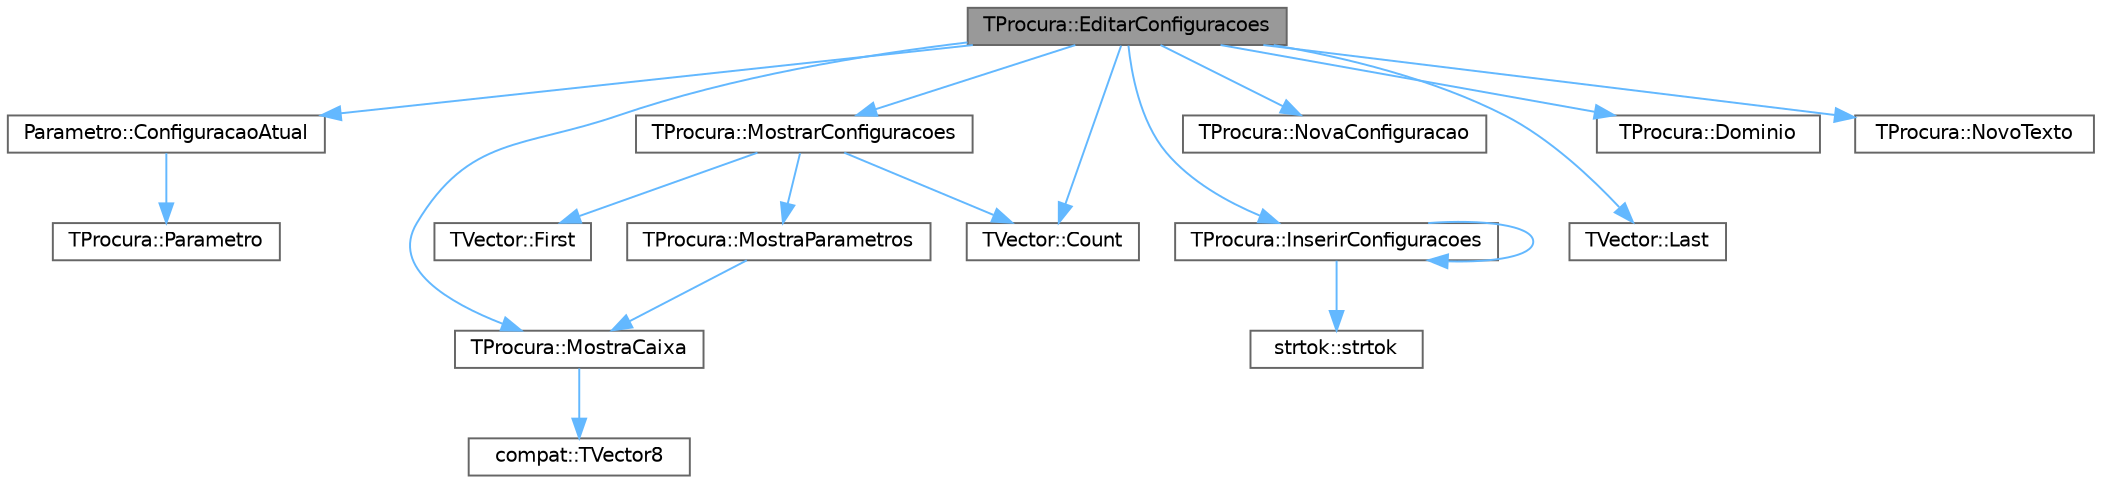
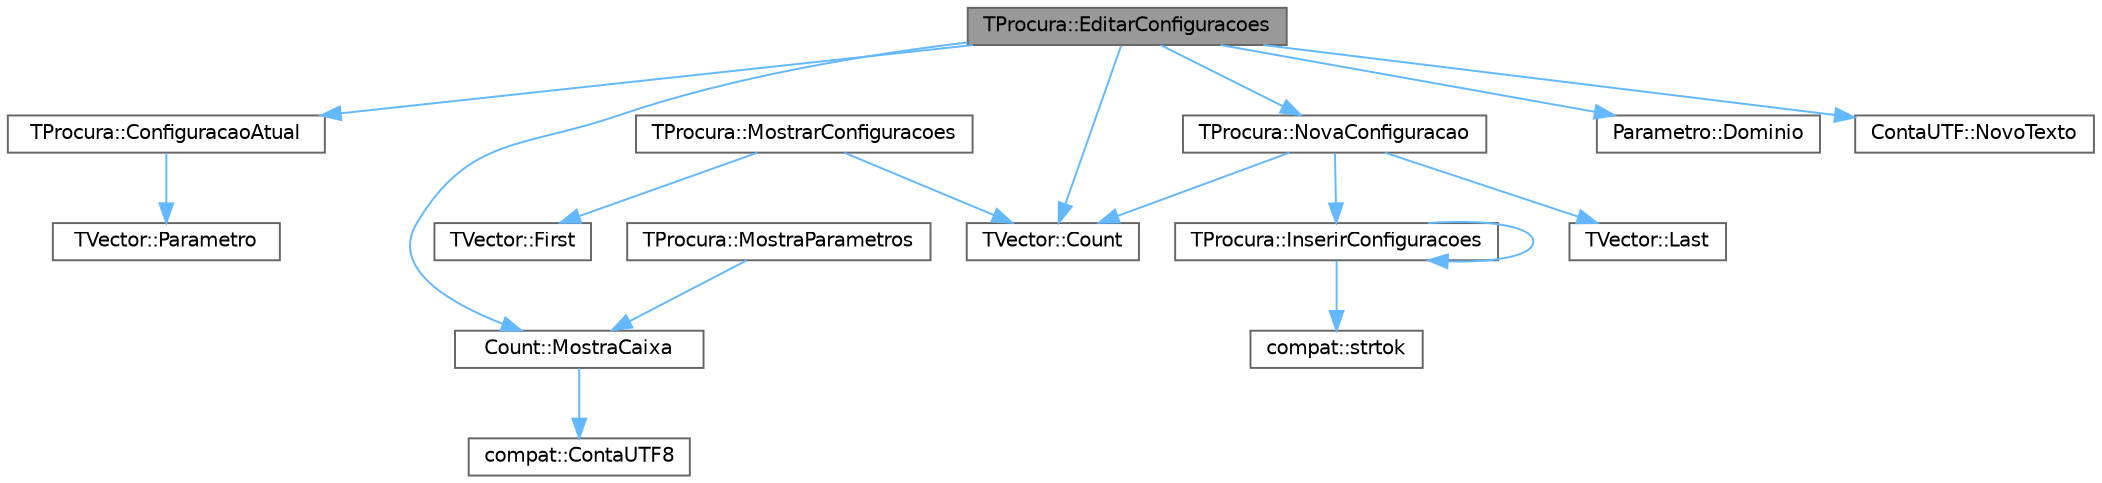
(975, 77) -> none
(1479, 103) -> (1482, 185)
(166, 134) -> (166, 134)
(1708, 134) -> (1708, 134)
(1975, 134) -> (1975, 134)
(1166, 152) -> (1335, 178)
(794, 178) -> none
none -> (1204, 184)
(166, 242) -> (166, 242)
(579, 349) -> (579, 349)
(1337, 349) -> (1337, 349)
(579, 457) -> (579, 457)
